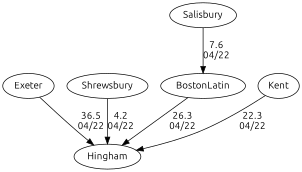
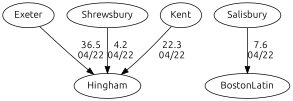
(158, 119) -> none
